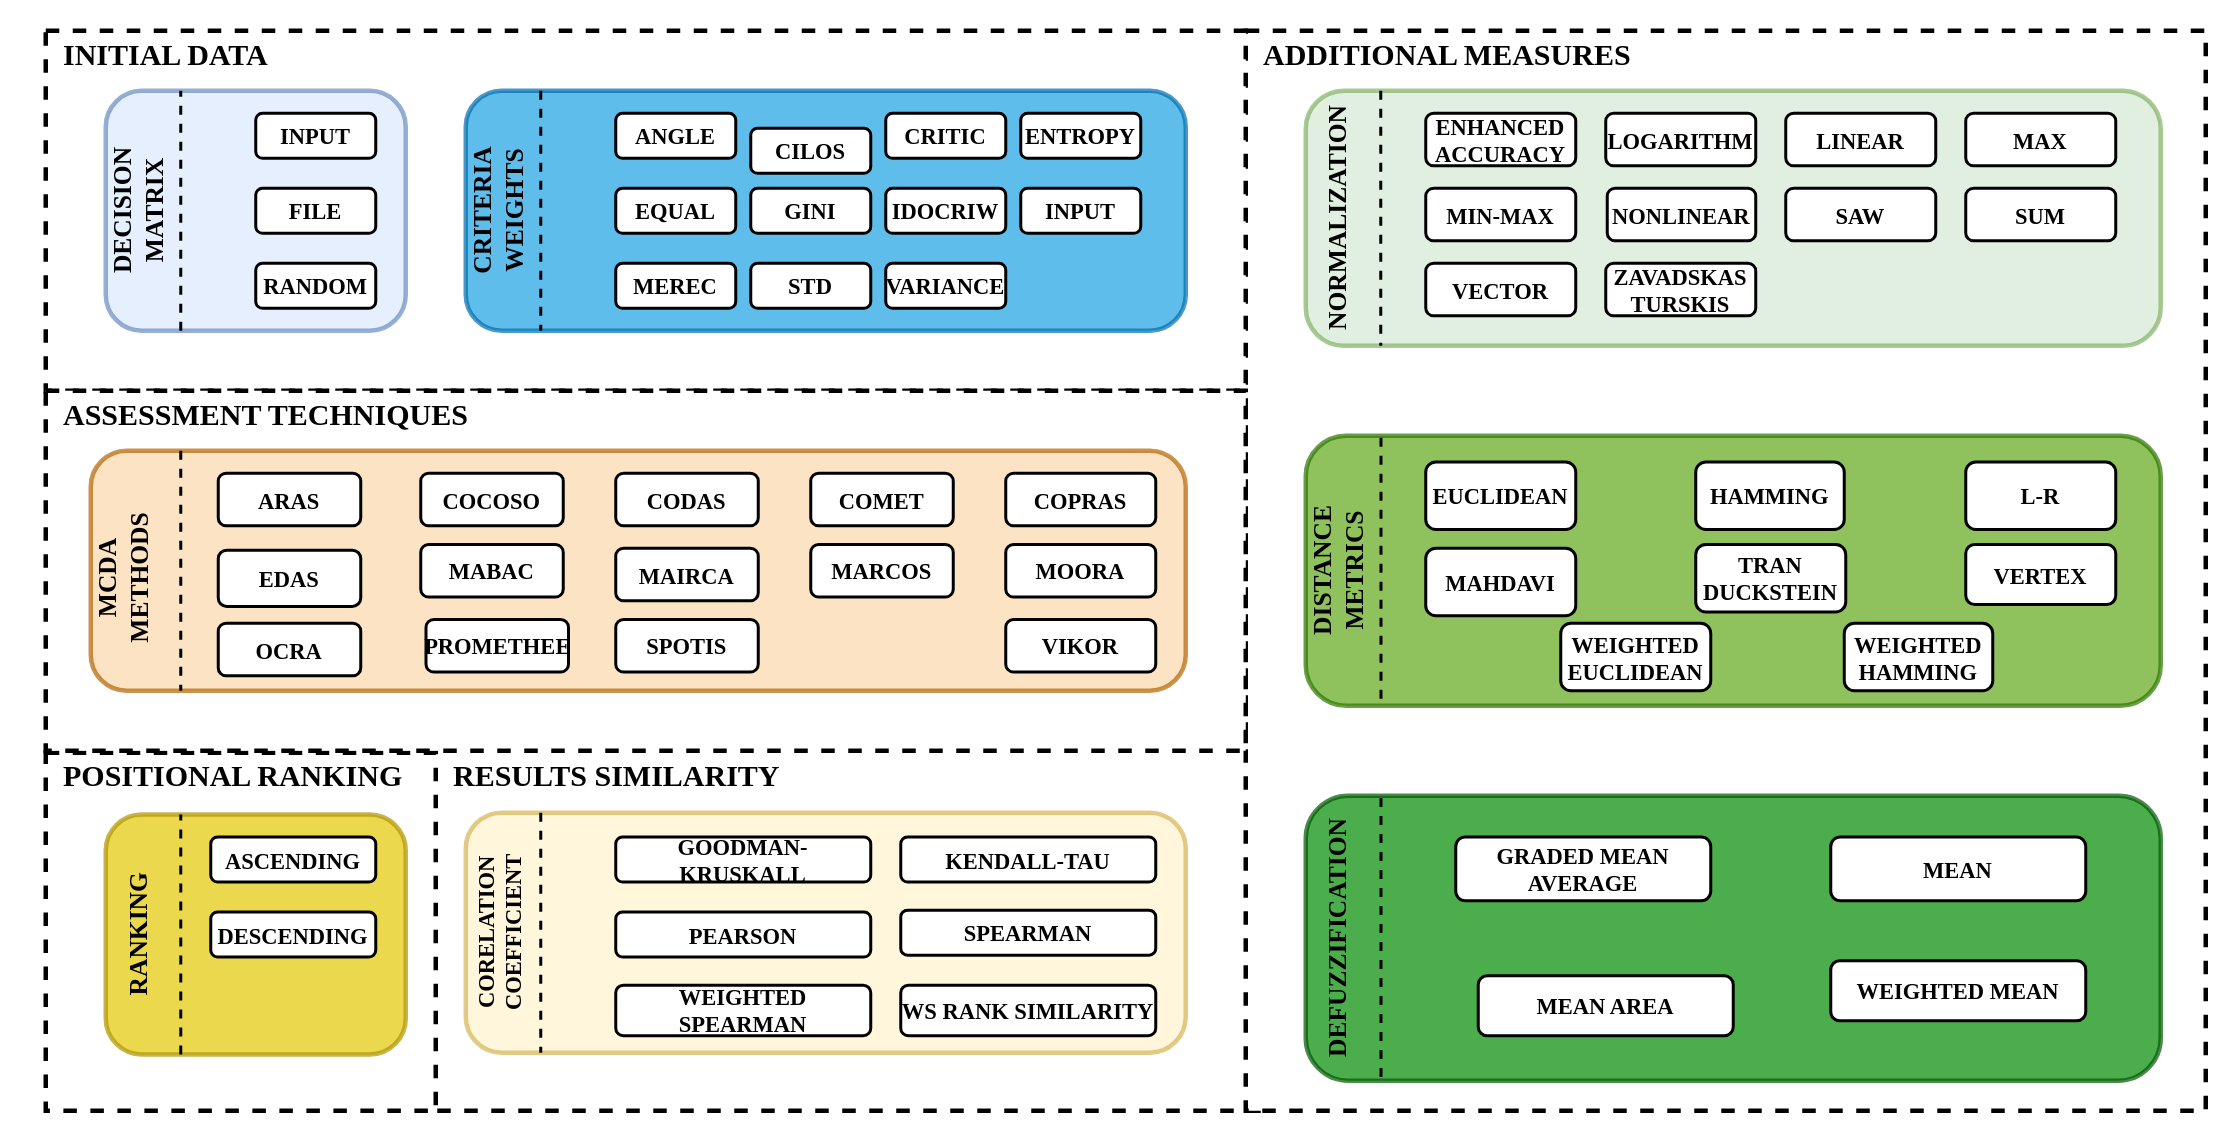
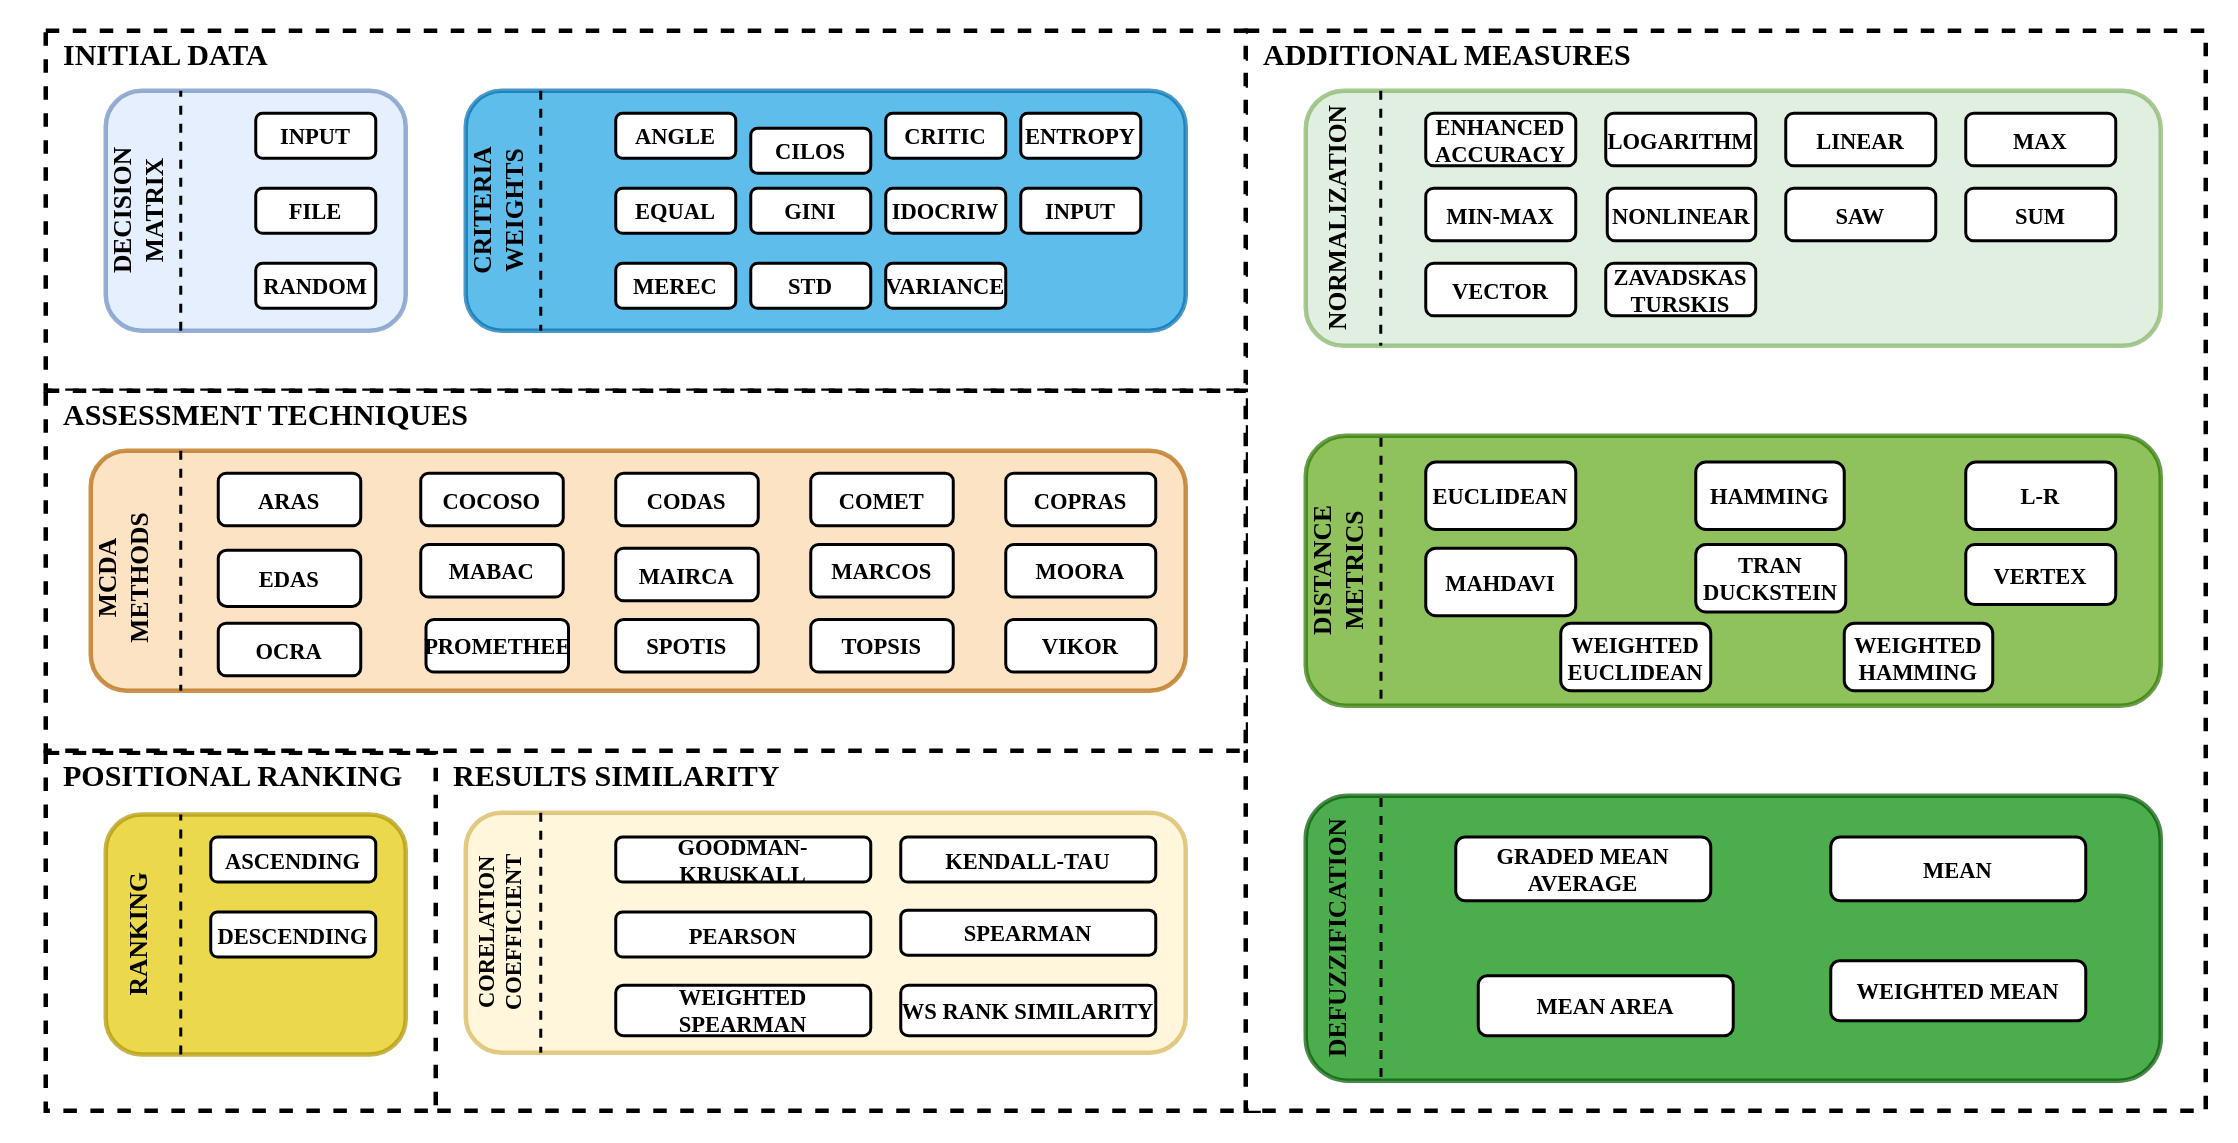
none -> (882, 646)
